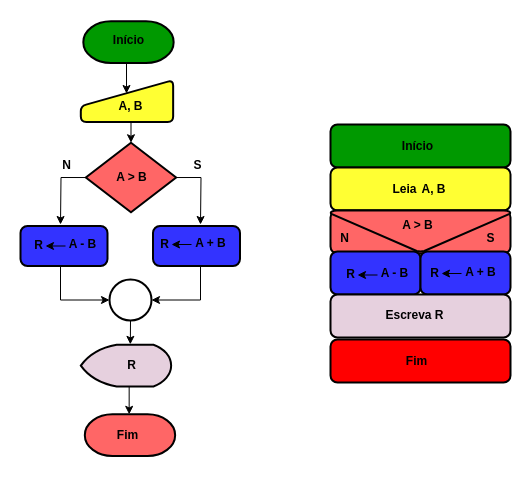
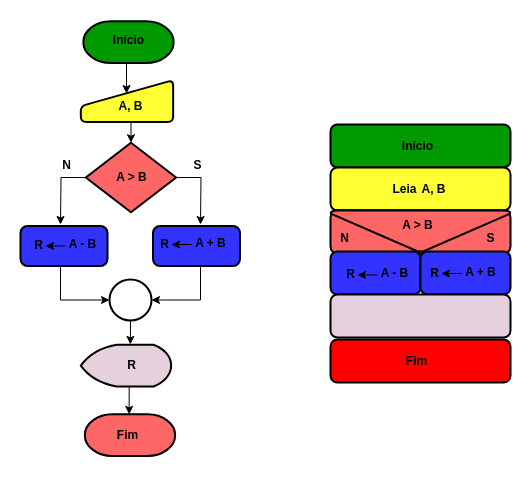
(415, 316) -> none
